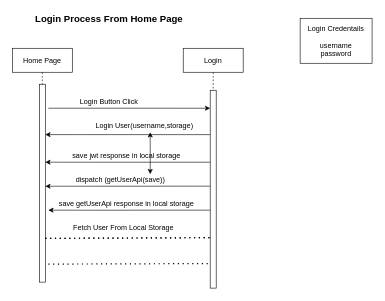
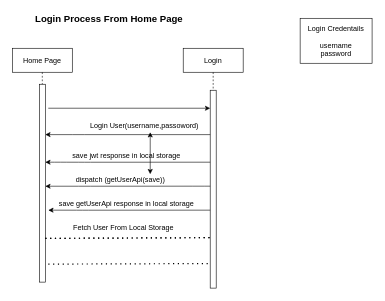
(109, 102) -> none
(145, 126) -> (145, 126)
